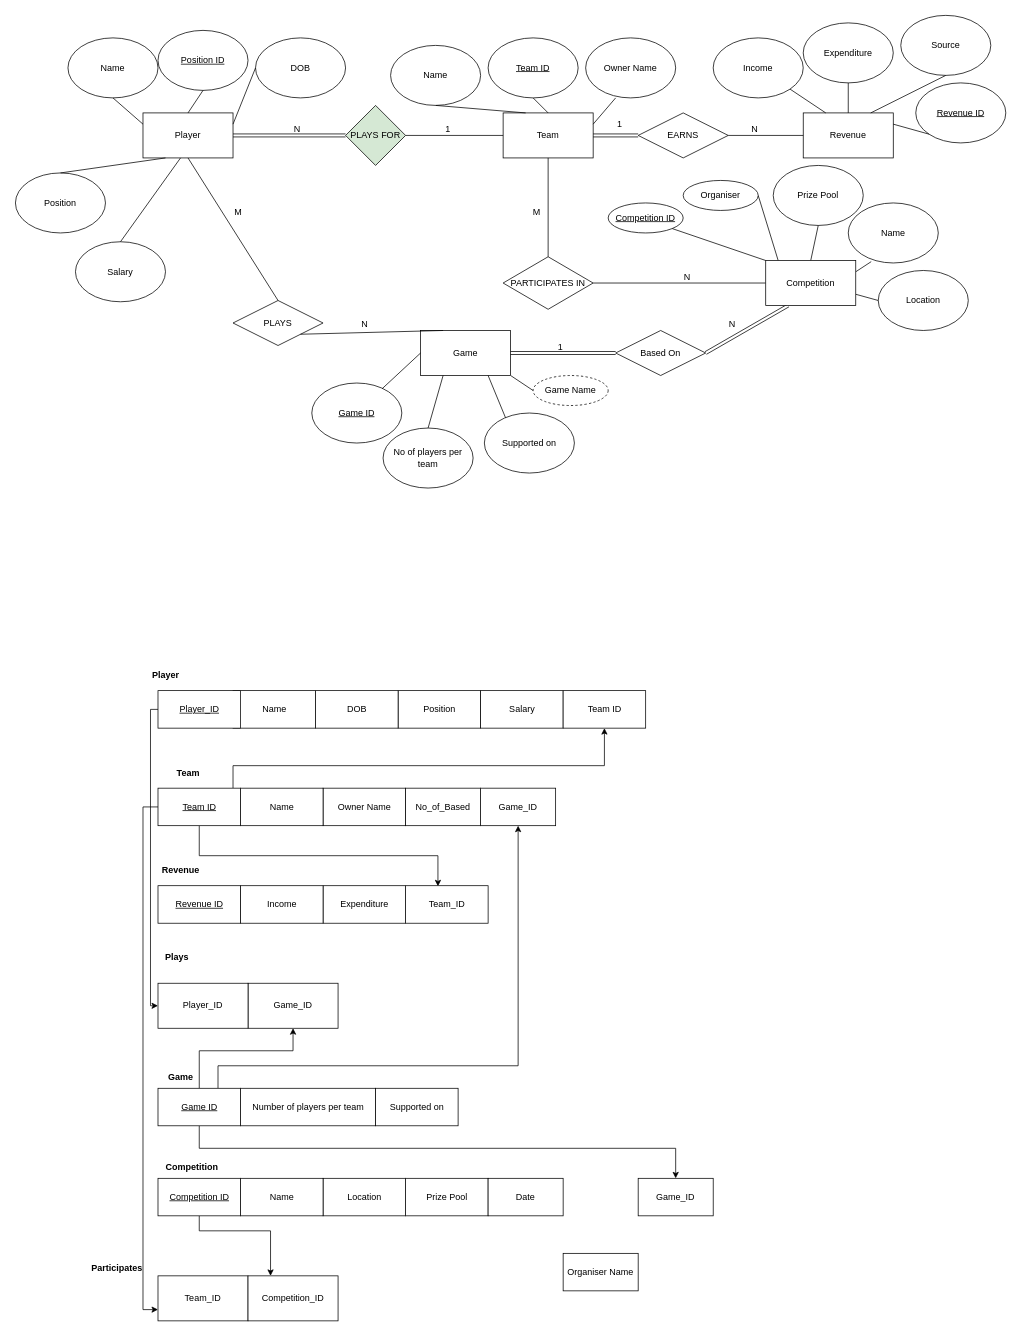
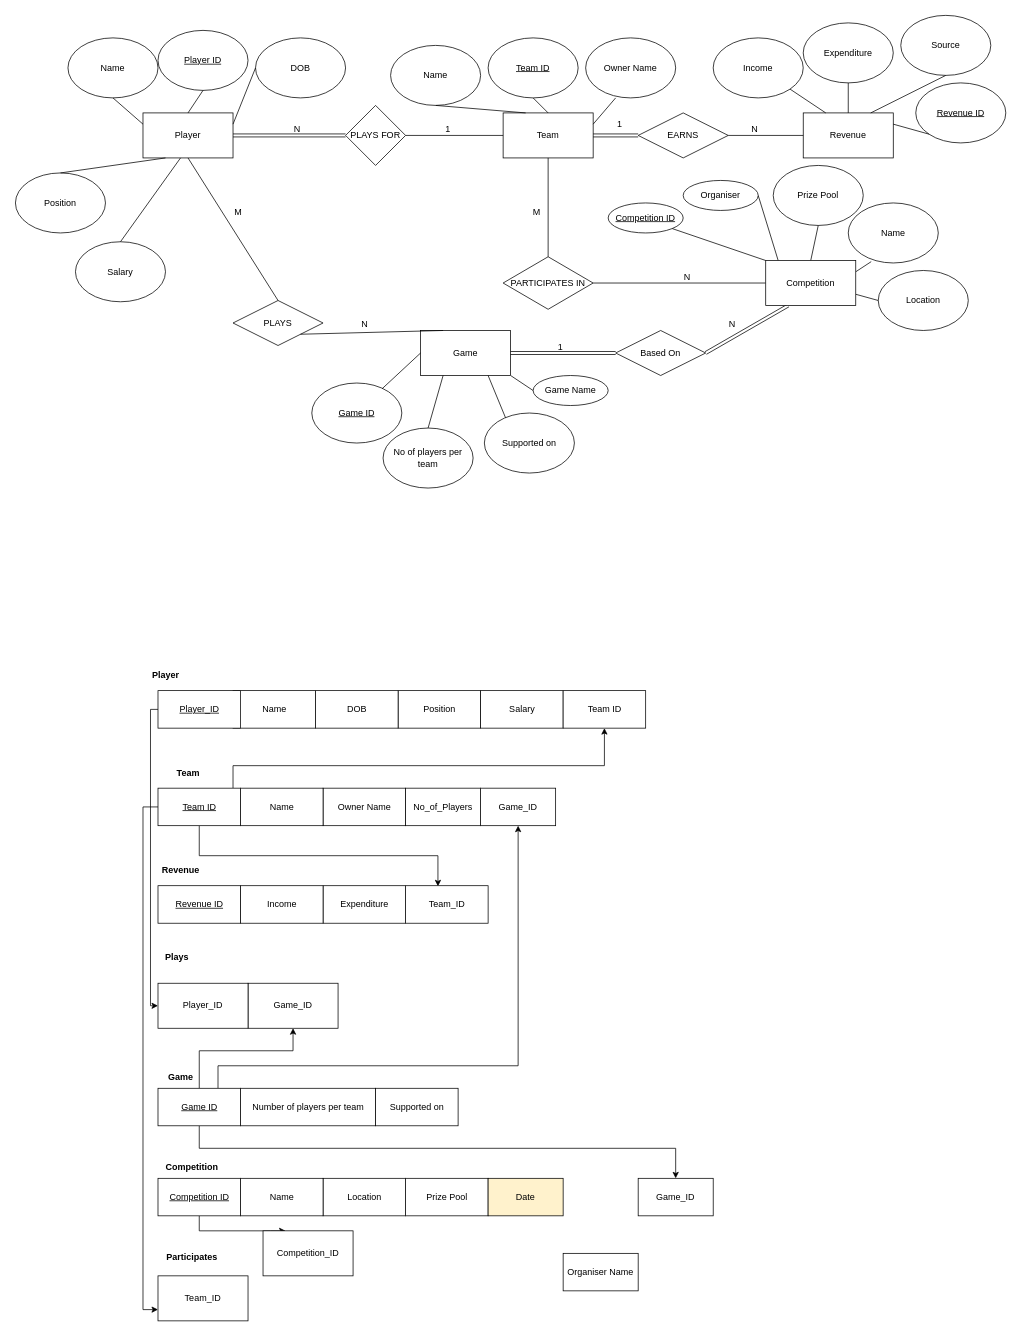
(203, 60) -> (203, 60)
(375, 135) -> (375, 135)
(570, 390) -> (570, 390)
(443, 807) -> (443, 807)
(525, 1197) -> (525, 1197)
(117, 1268) -> (192, 1257)
(293, 1298) -> (308, 1253)
